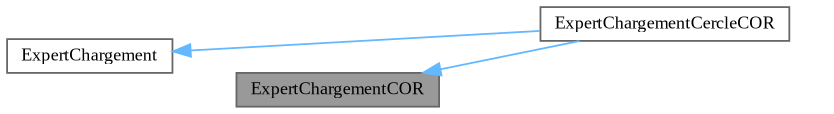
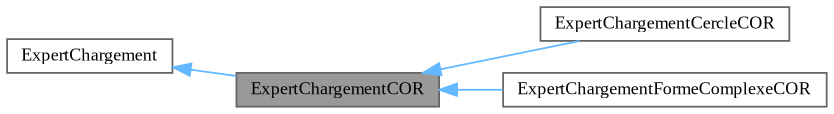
(366, 41) -> (214, 73)
none -> (665, 90)
